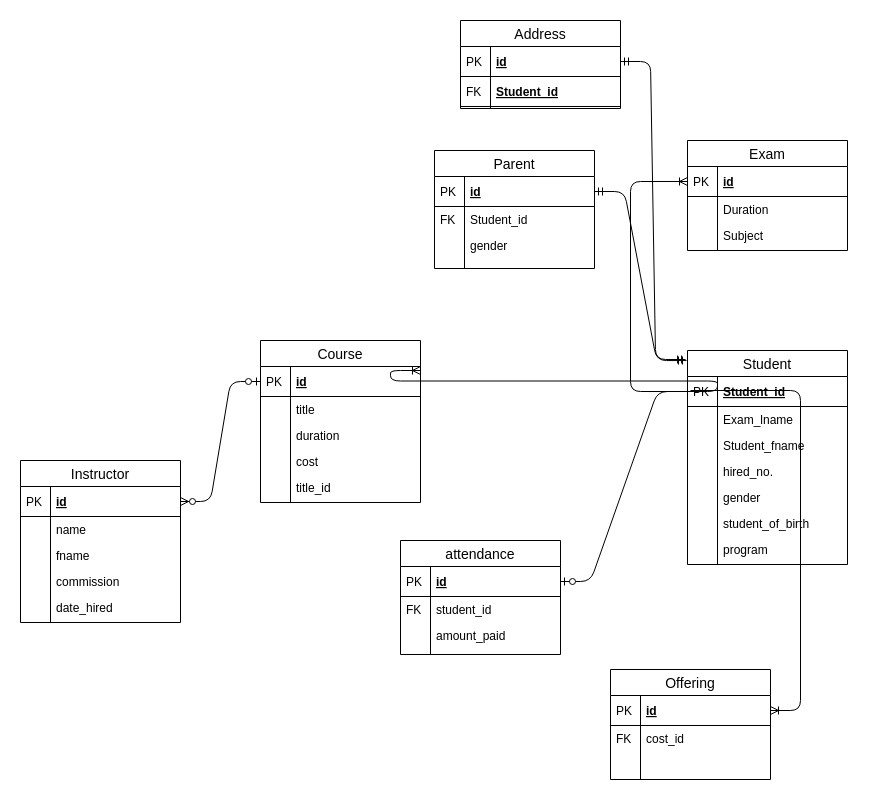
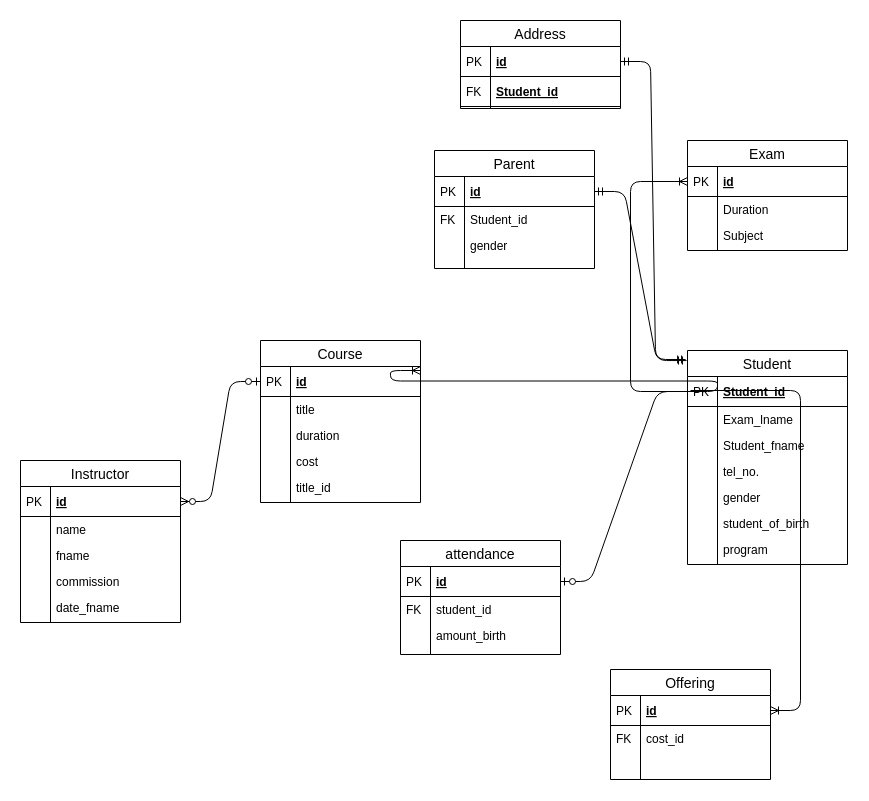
(750, 472) -> (743, 472)
(88, 608) -> (90, 608)
(471, 636) -> (475, 636)
